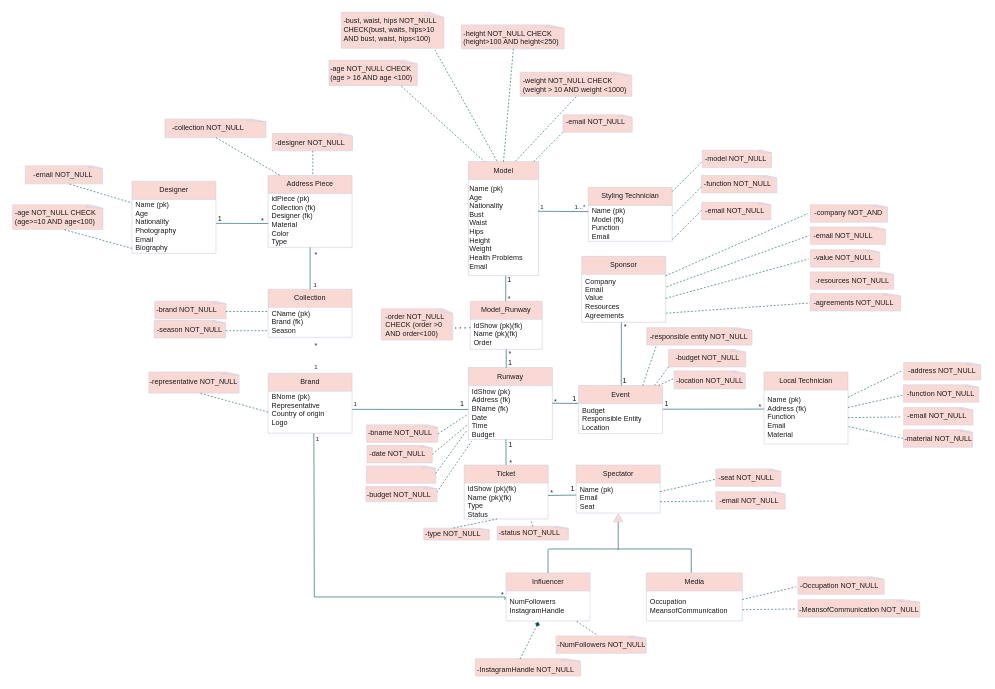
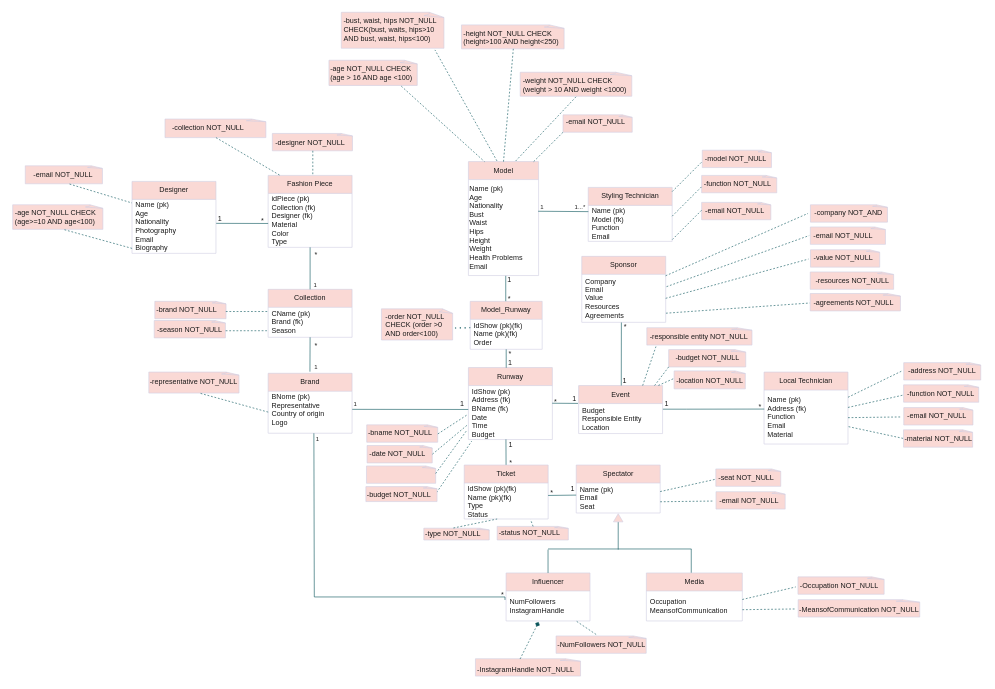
(310, 185) -> (310, 185)
none -> (310, 356)
